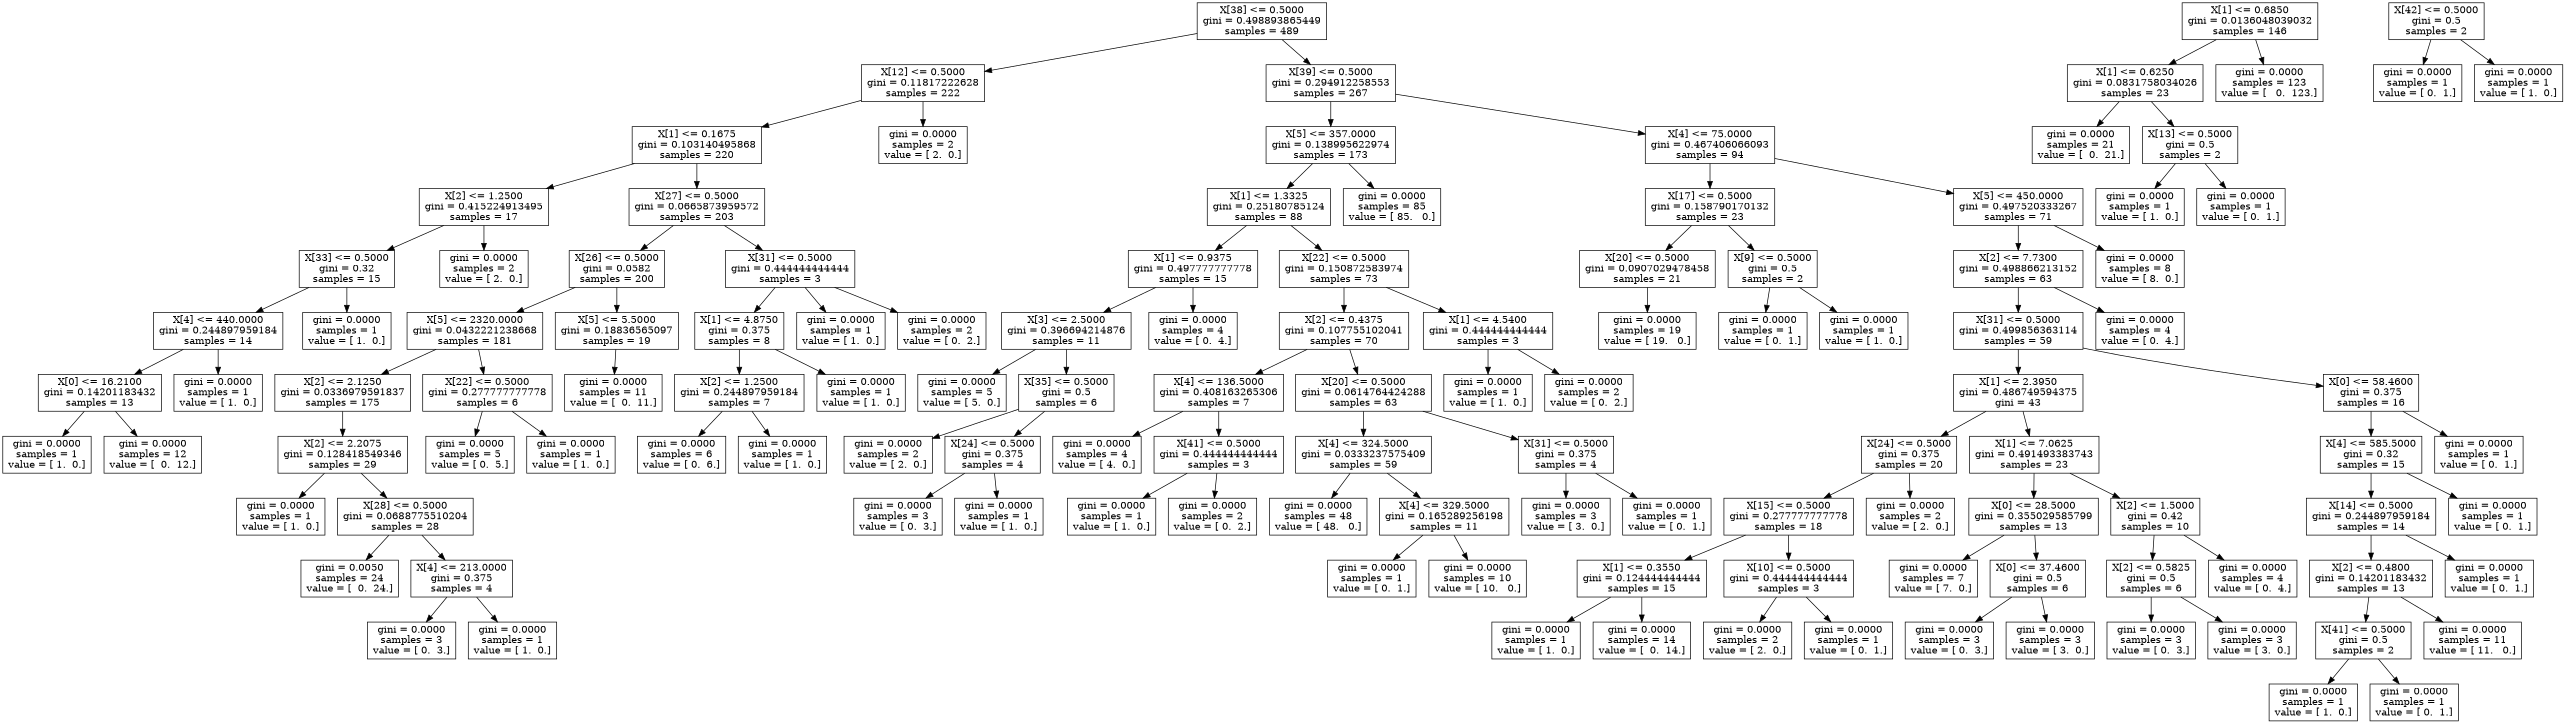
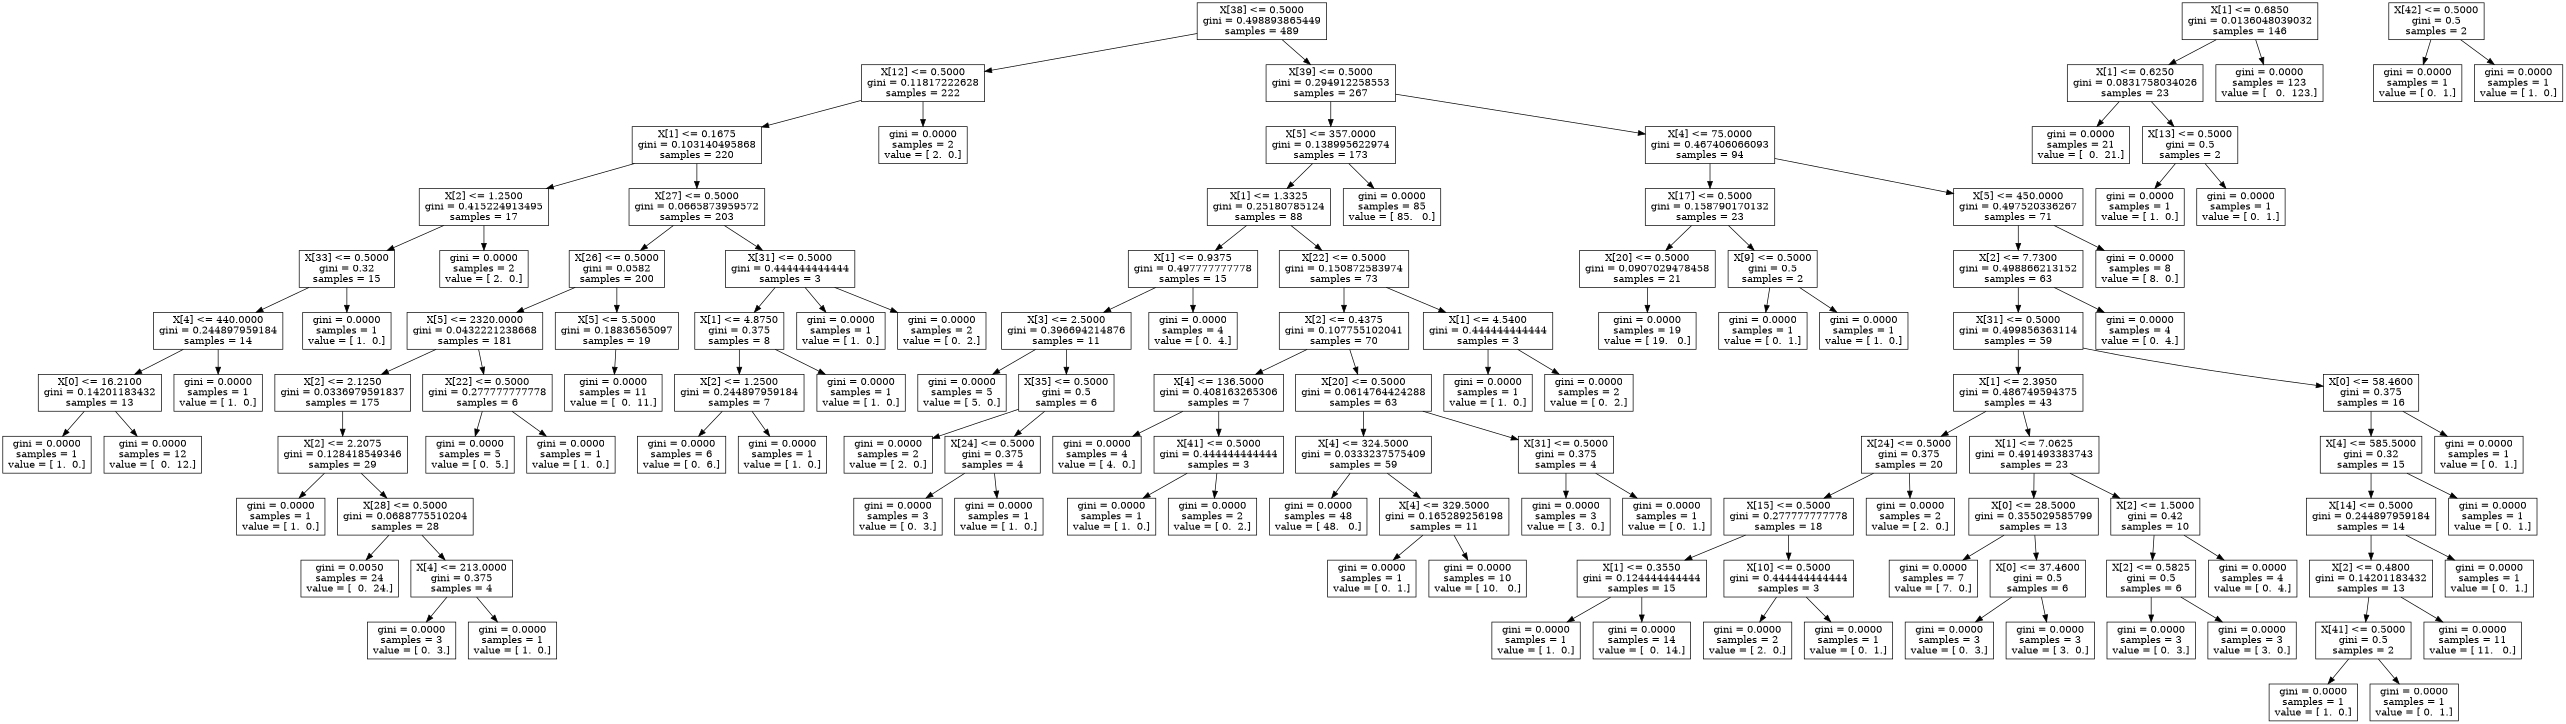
(2018, 207) -> (2018, 207)
(2018, 393) -> (2018, 393)
